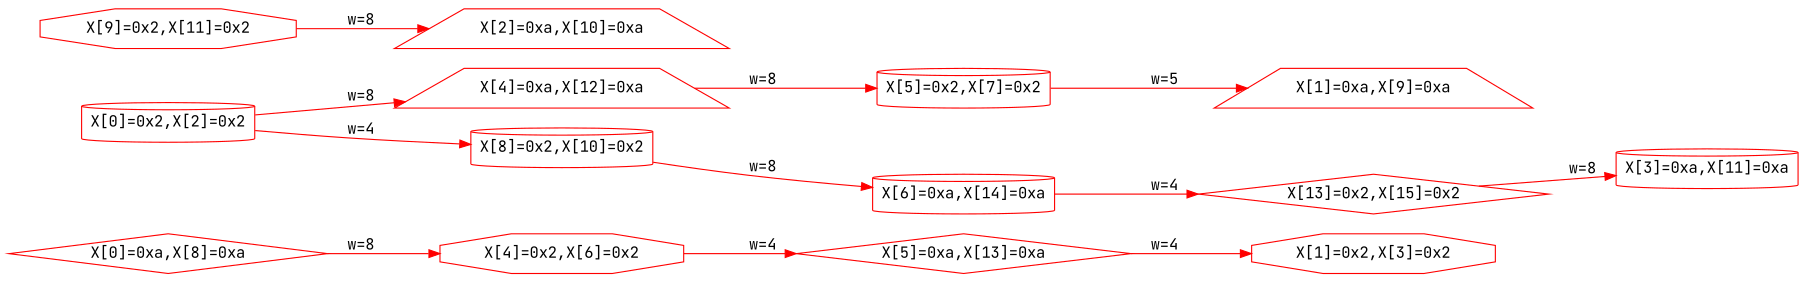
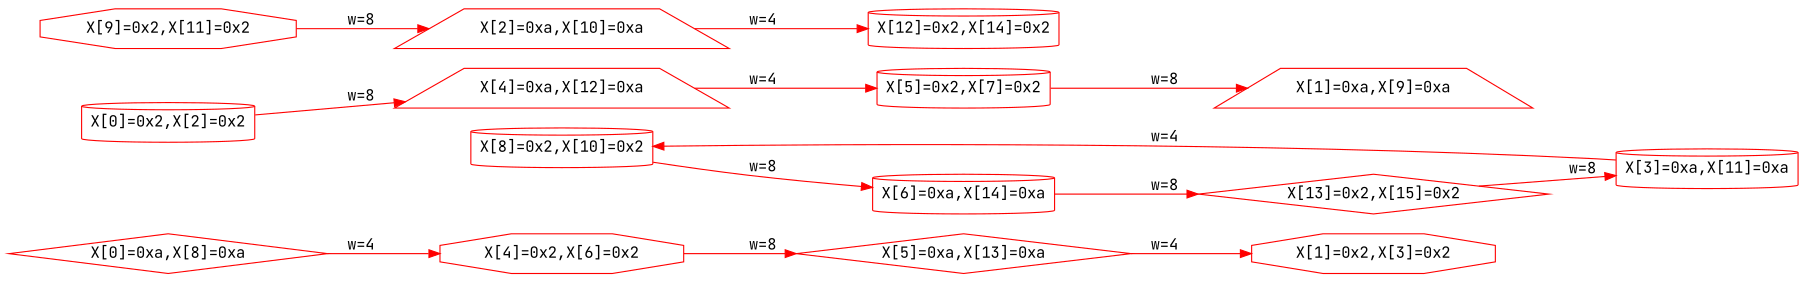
none -> (964, 29)
(763, 80) -> (763, 80)
(1165, 80) -> (1165, 80)
(357, 138) -> (1140, 146)
(1165, 186) -> (1165, 186)
(361, 245) -> (361, 245)
(763, 245) -> (763, 245)
